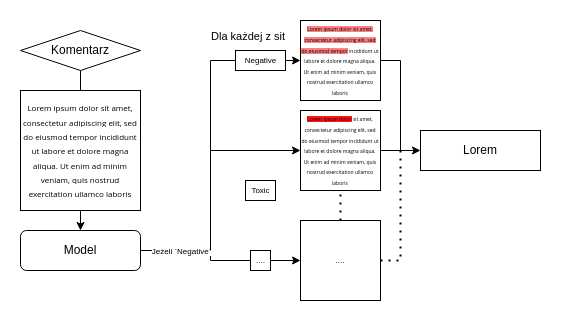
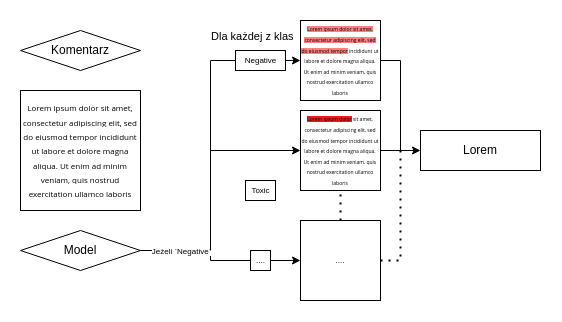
(253, 36) -> (256, 36)
(81, 81) -> none
(81, 251) -> (81, 251)
